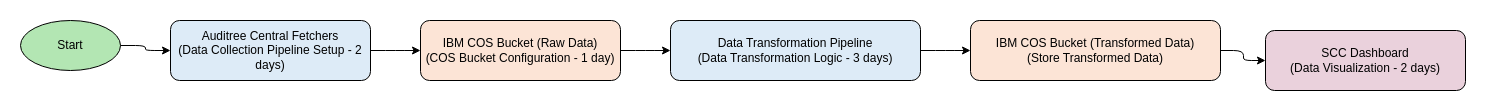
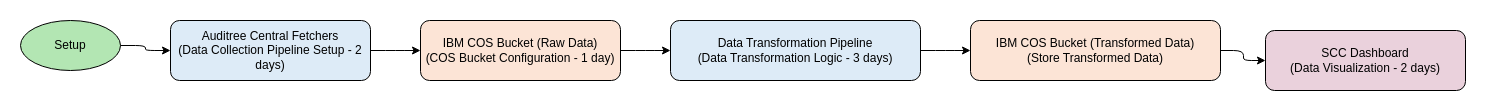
(71, 46) -> (71, 46)
